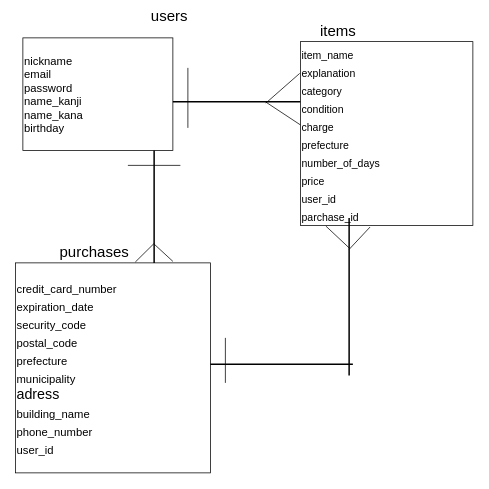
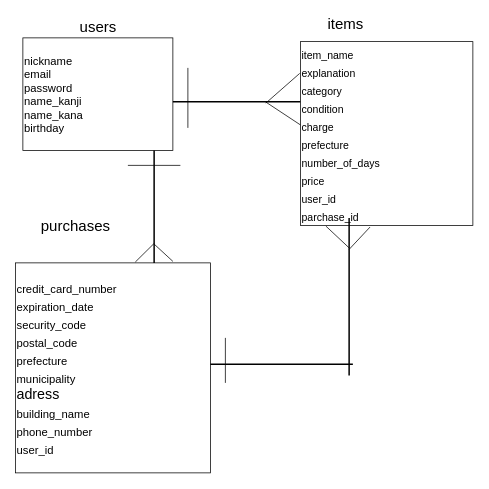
(169, 15) -> (98, 27)
(338, 30) -> (345, 23)
(94, 252) -> (75, 225)
